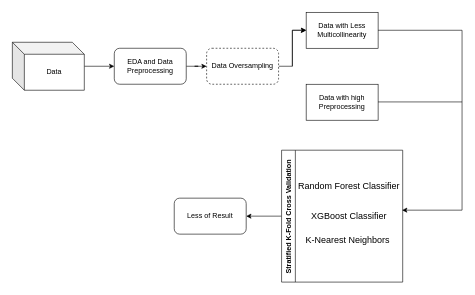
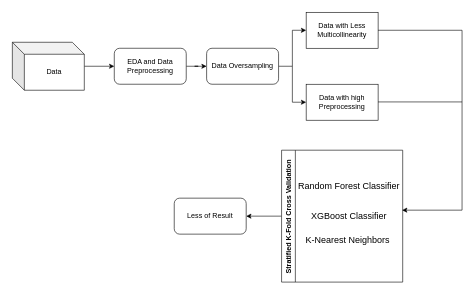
(243, 66) -> (243, 66)
(279, 66) -> (293, 87)
